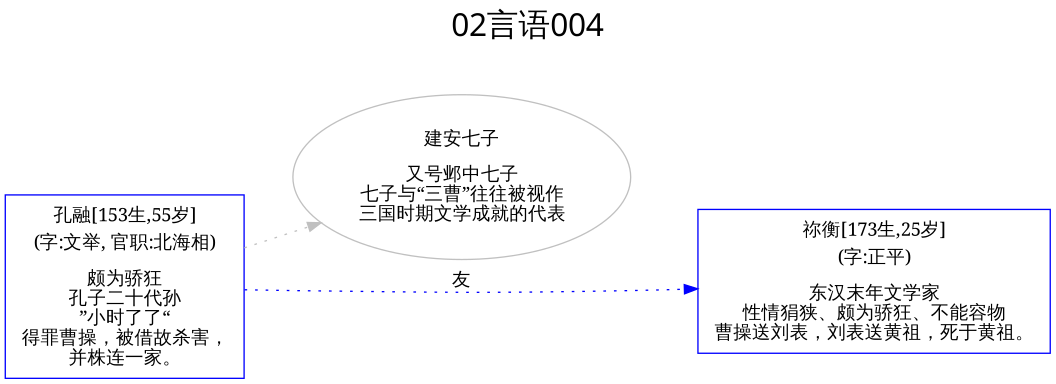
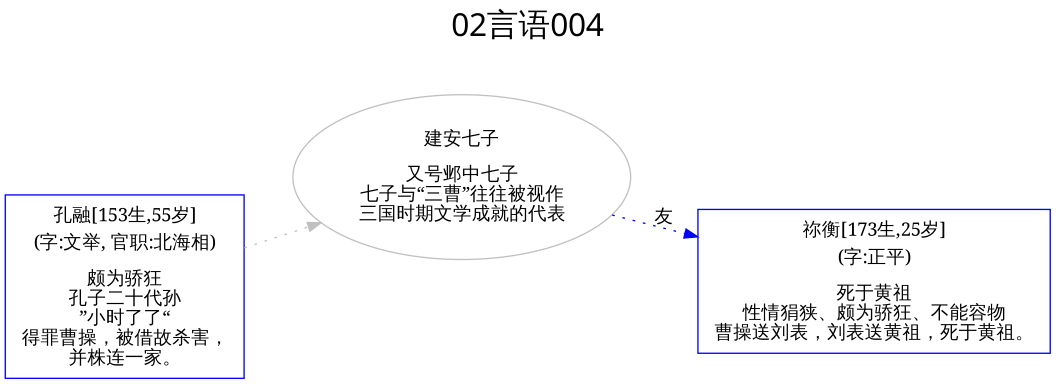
(464, 292) -> (648, 224)
(875, 293) -> (875, 293)
